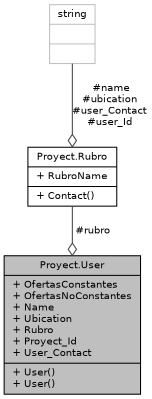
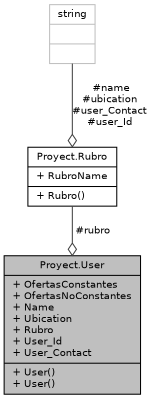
(66, 196) -> (61, 196)
(45, 342) -> (38, 342)
